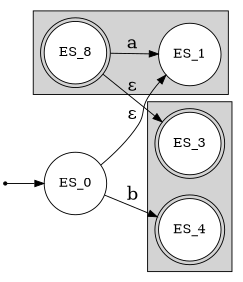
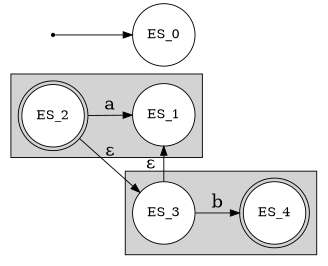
(75, 53) -> (53, 116)
(137, 127) -> (164, 165)
(190, 144) -> (164, 213)
(127, 204) -> (213, 213)
